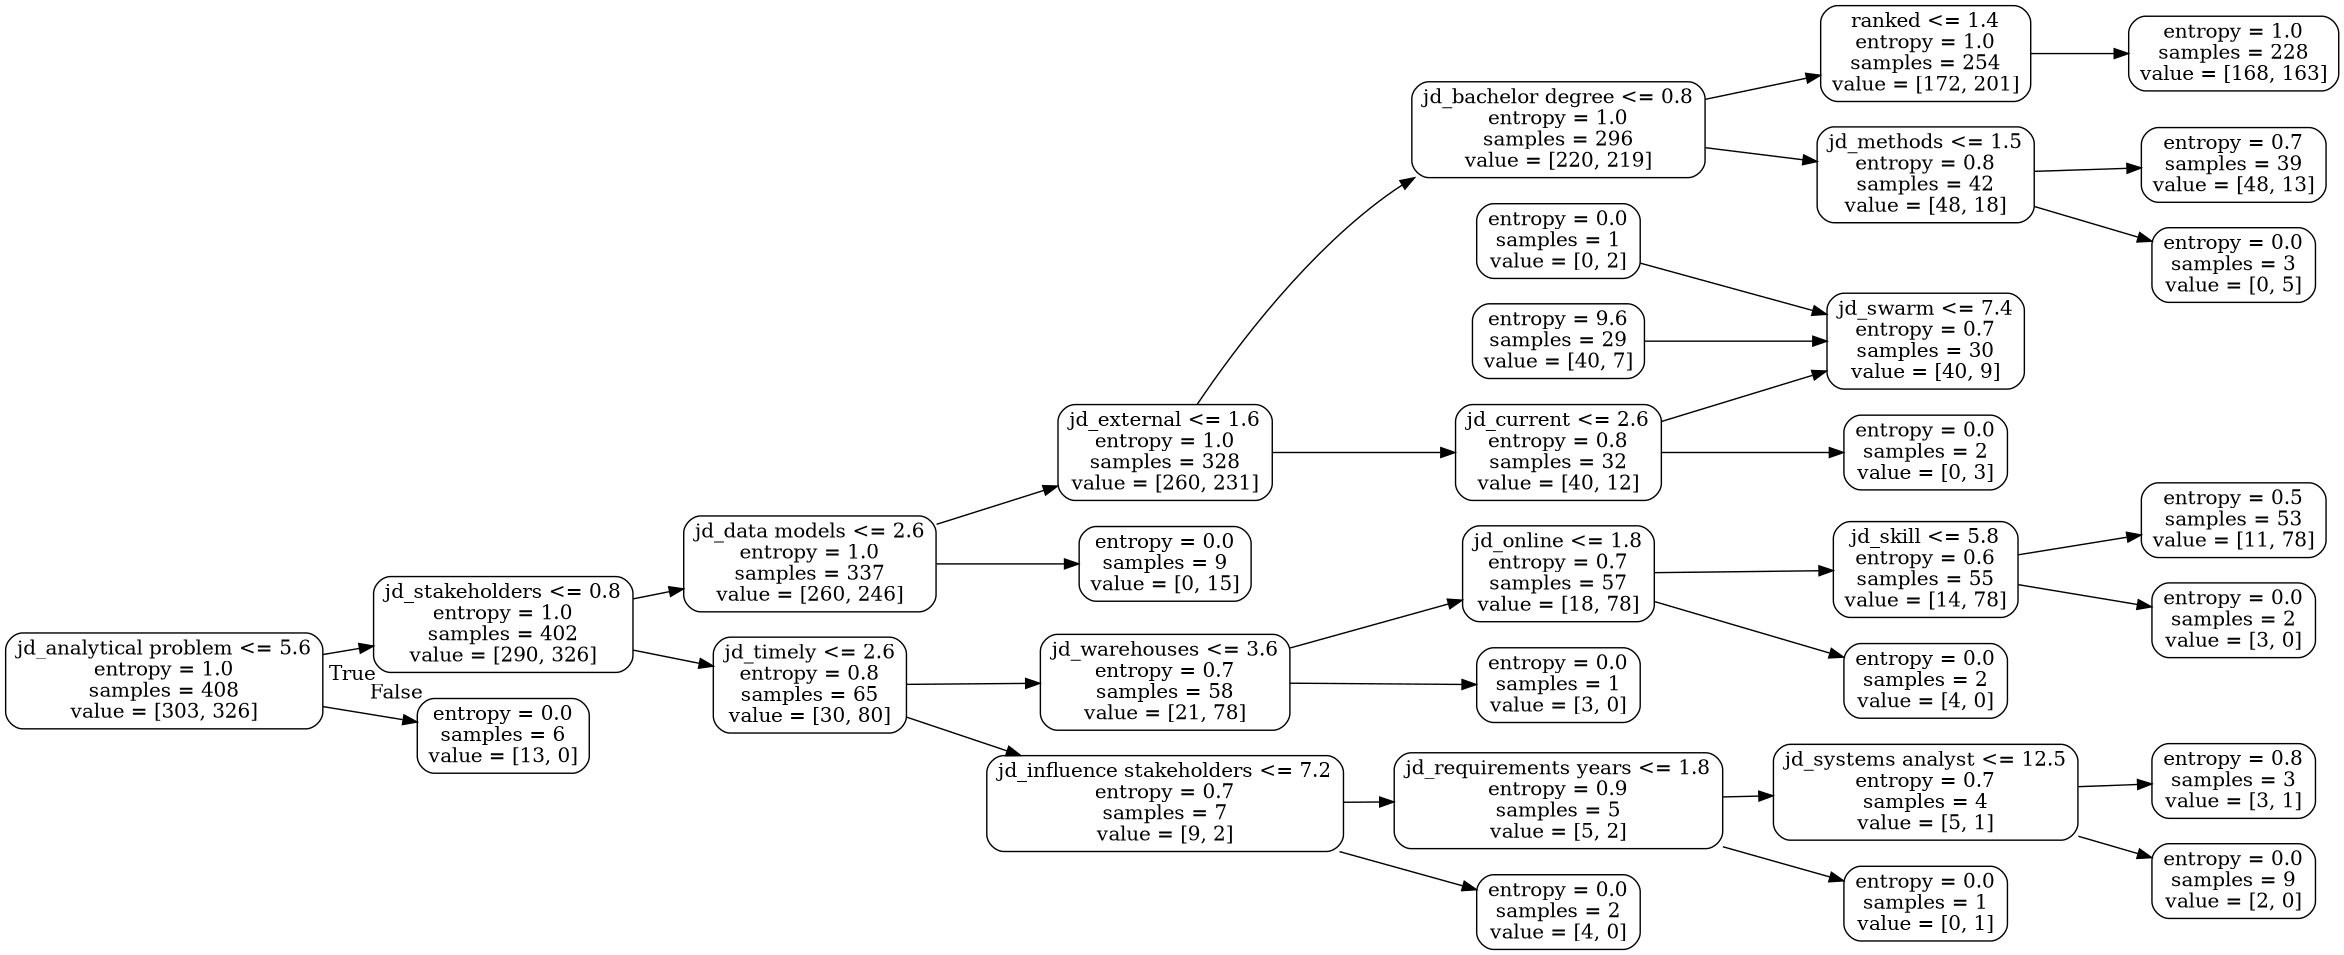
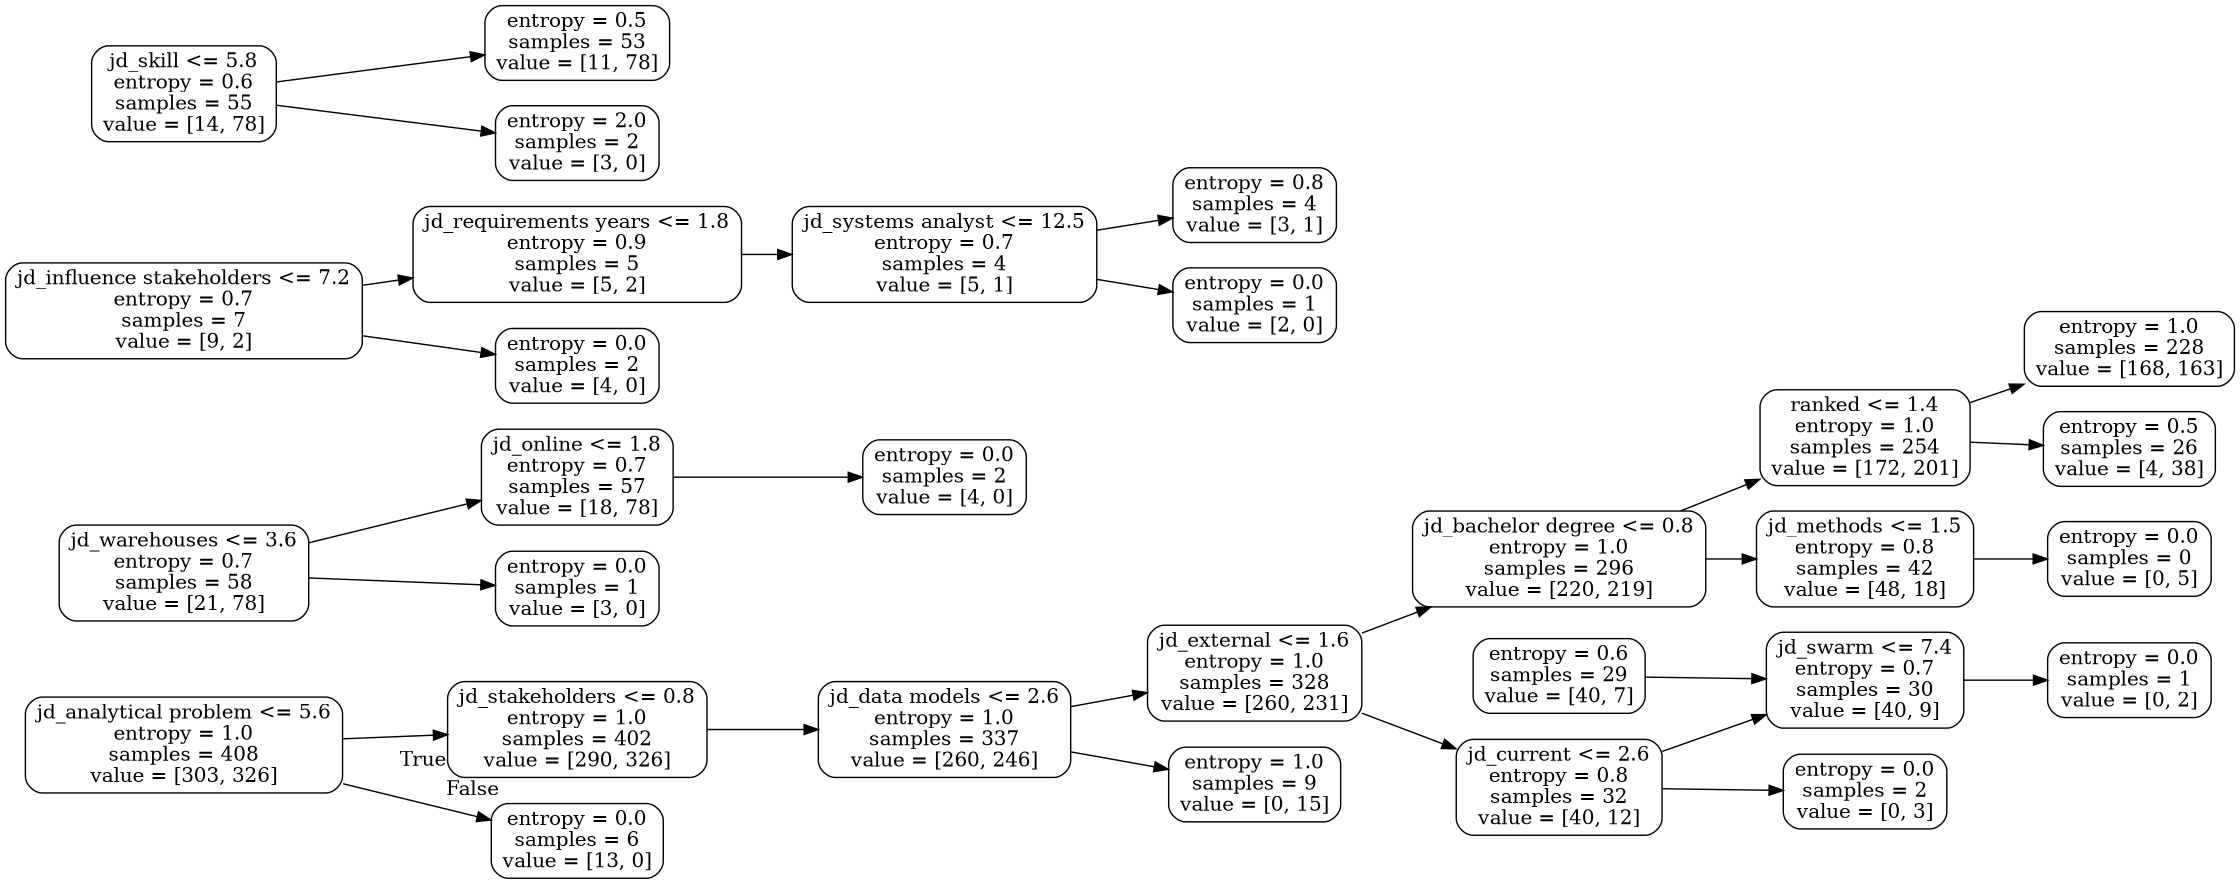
(2234, 165) -> none
(2234, 265) -> (2129, 559)
(1726, 287) -> (1998, 680)
(1558, 341) -> (1559, 676)
none -> (2129, 449)
(1165, 564) -> (1255, 785)
(1737, 572) -> none
(2234, 620) -> (577, 143)
(810, 685) -> none
(2234, 781) -> (1255, 205)
(2234, 881) -> (1255, 305)
(1926, 904) -> none
